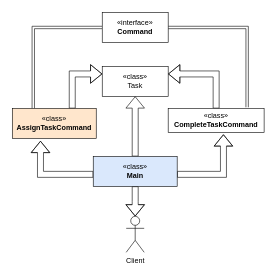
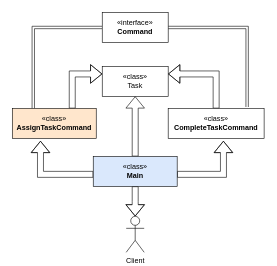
(216, 120) -> (216, 123)
